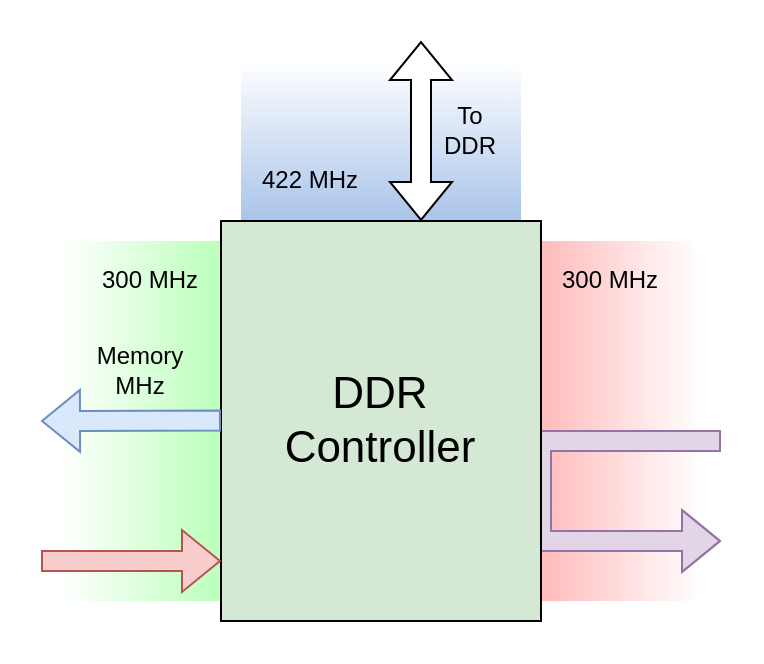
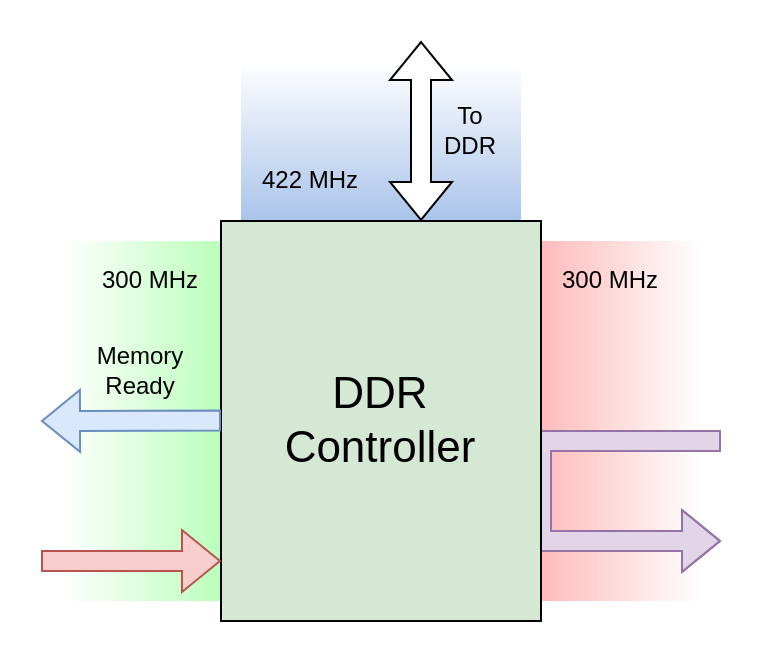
(141, 371) -> (141, 371)
